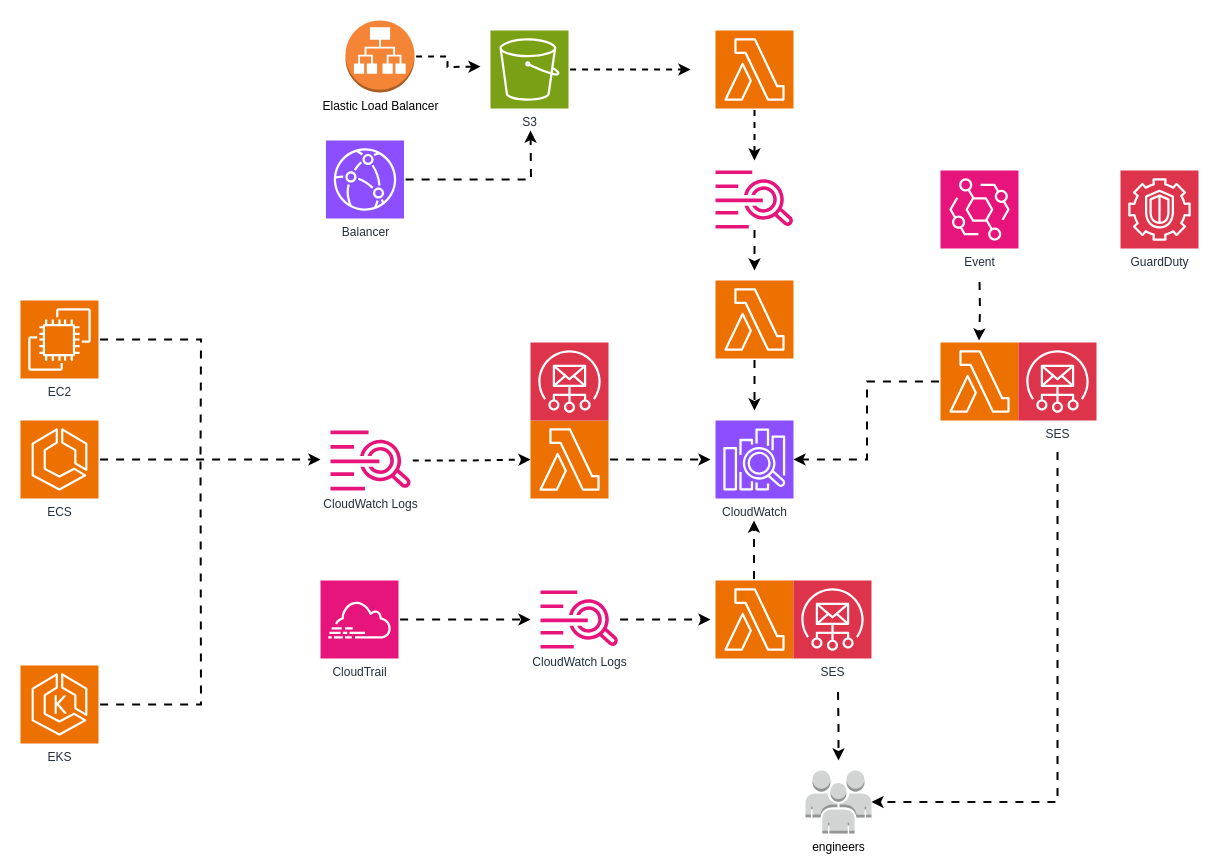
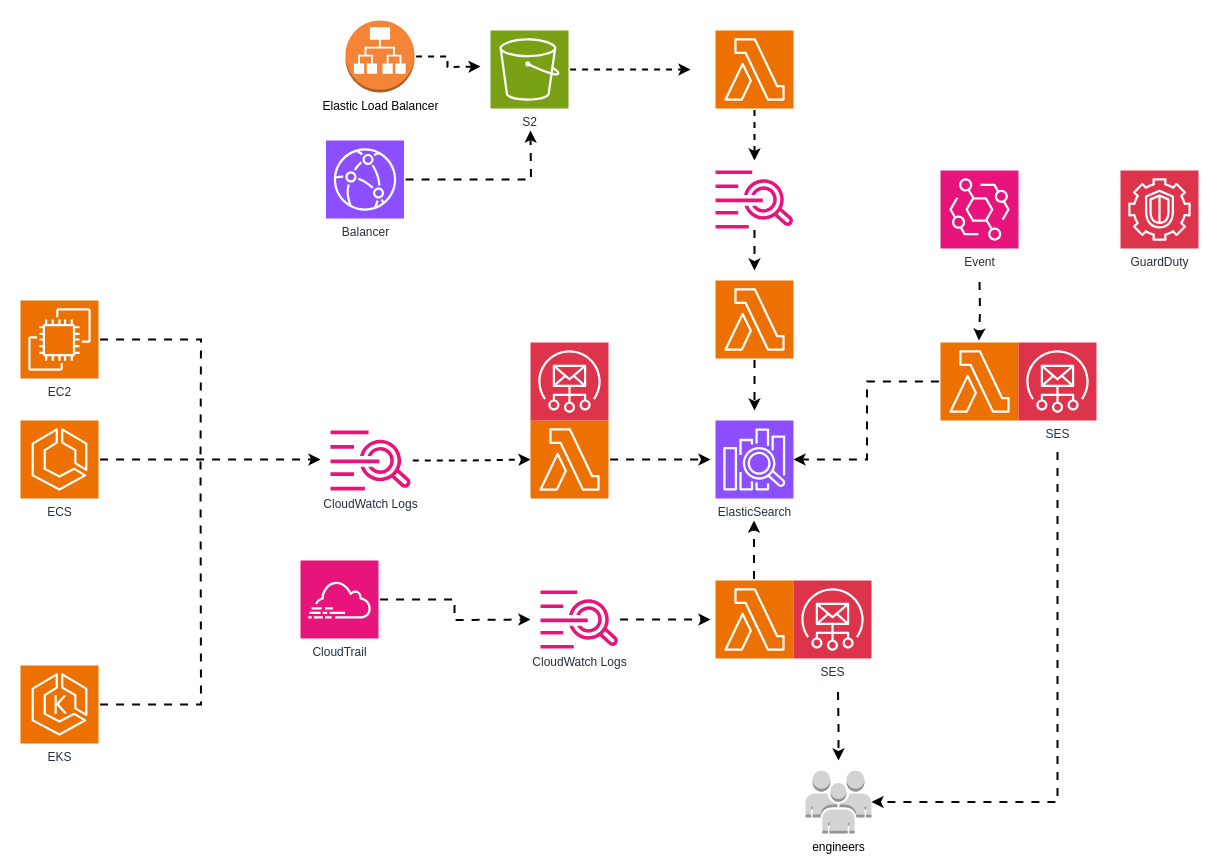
(530, 123) -> (530, 123)
(755, 513) -> (755, 513)
(360, 620) -> (340, 600)
